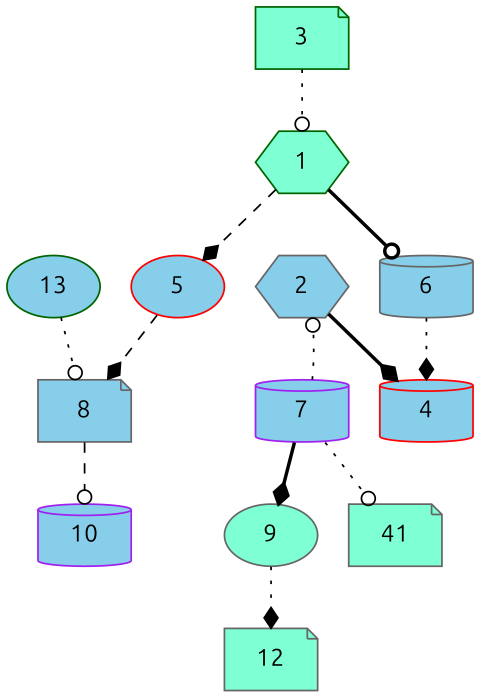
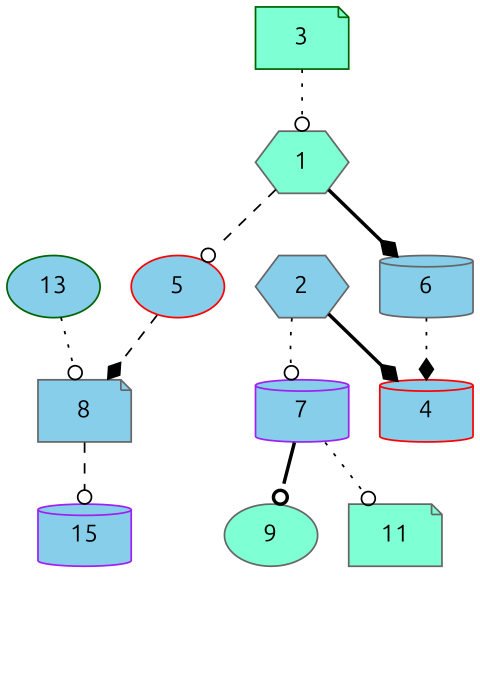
(302, 162) -> (302, 162)
(247, 218) -> (247, 218)
(357, 218) -> (357, 218)
(314, 356) -> (291, 342)
(289, 463) -> (289, 463)
(85, 535) -> (85, 535)
(395, 535) -> (395, 535)
(271, 659) -> none
